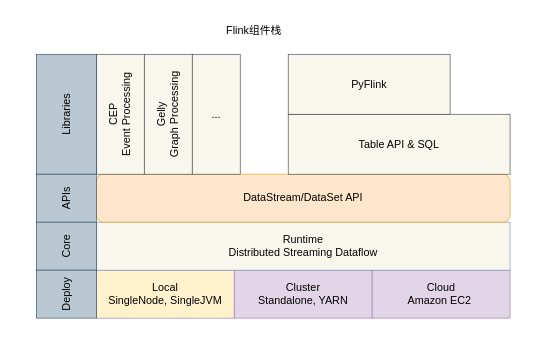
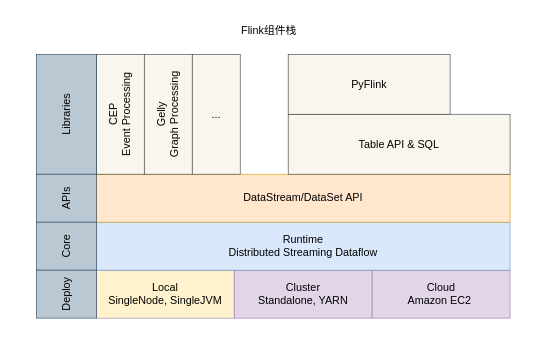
(255, 30) -> (270, 30)
(303, 198) -> (303, 198)
(303, 246) -> (303, 246)
